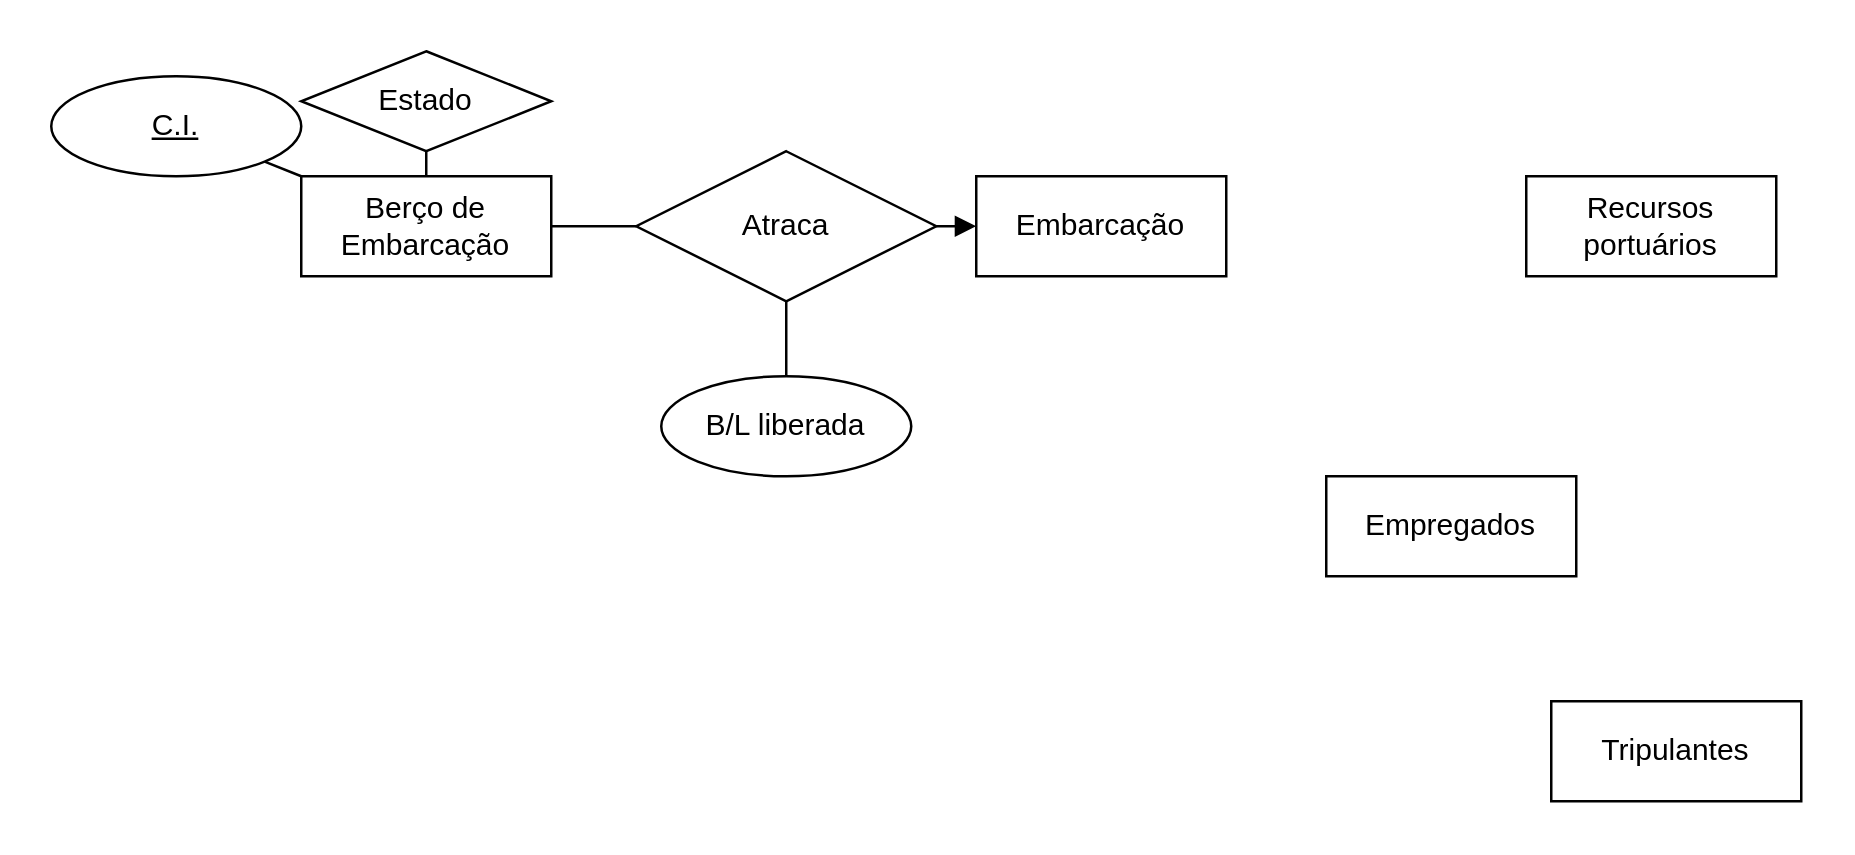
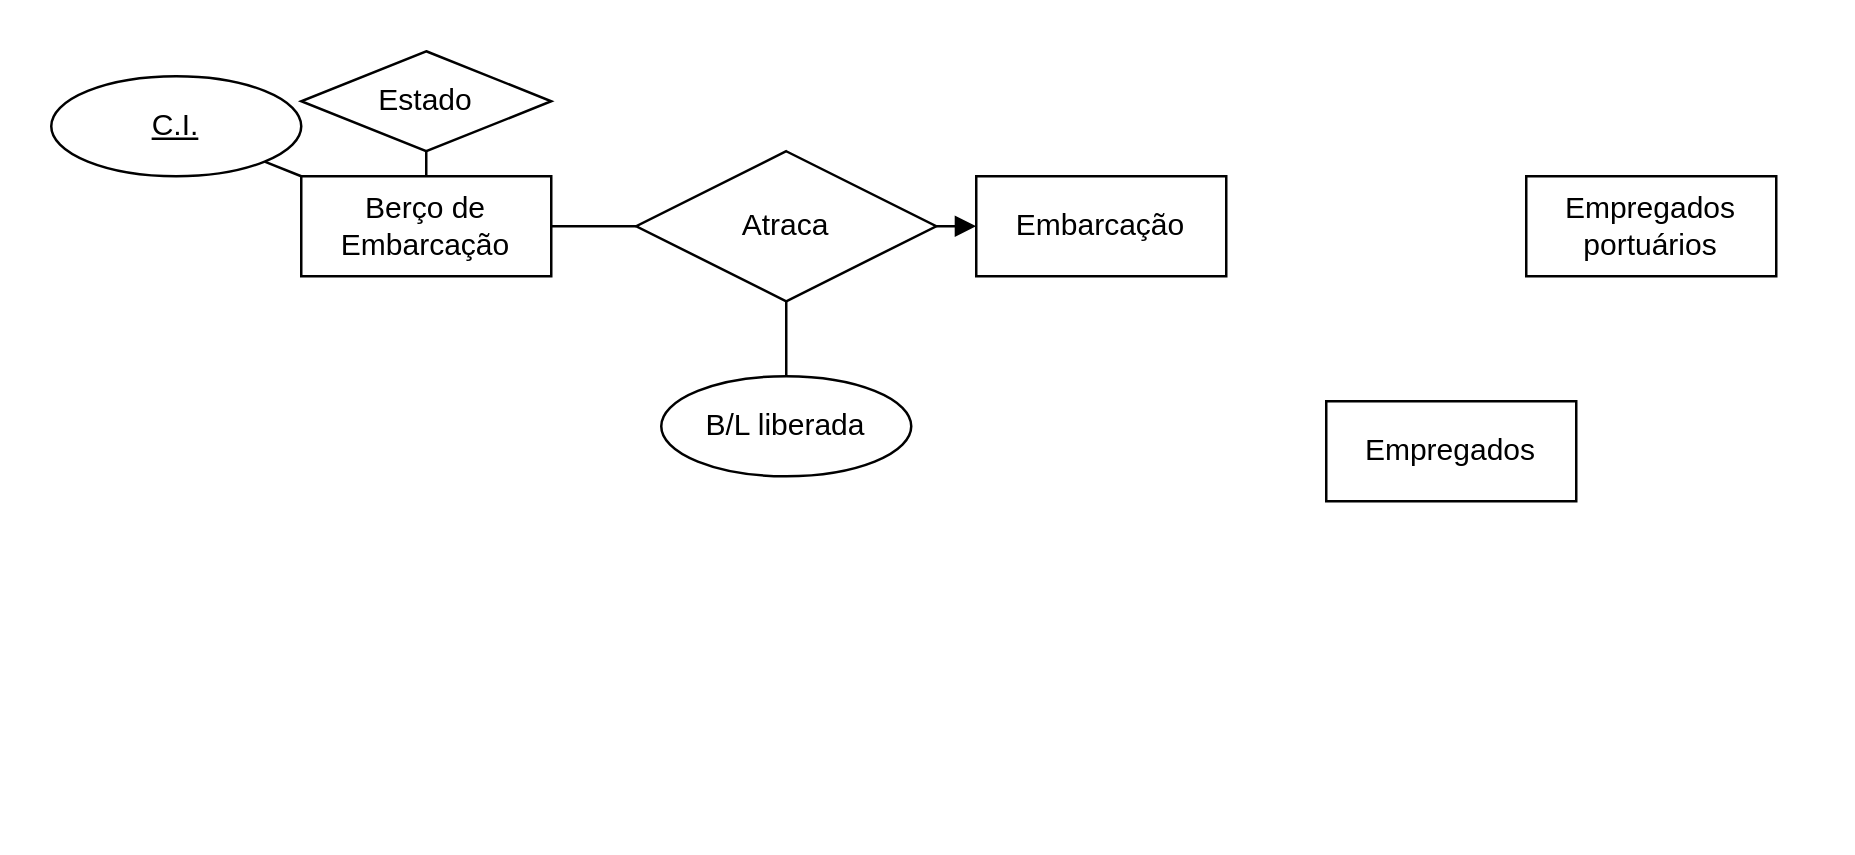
(1651, 226) -> (1651, 226)
(1451, 526) -> (1451, 451)
(1676, 751) -> none
